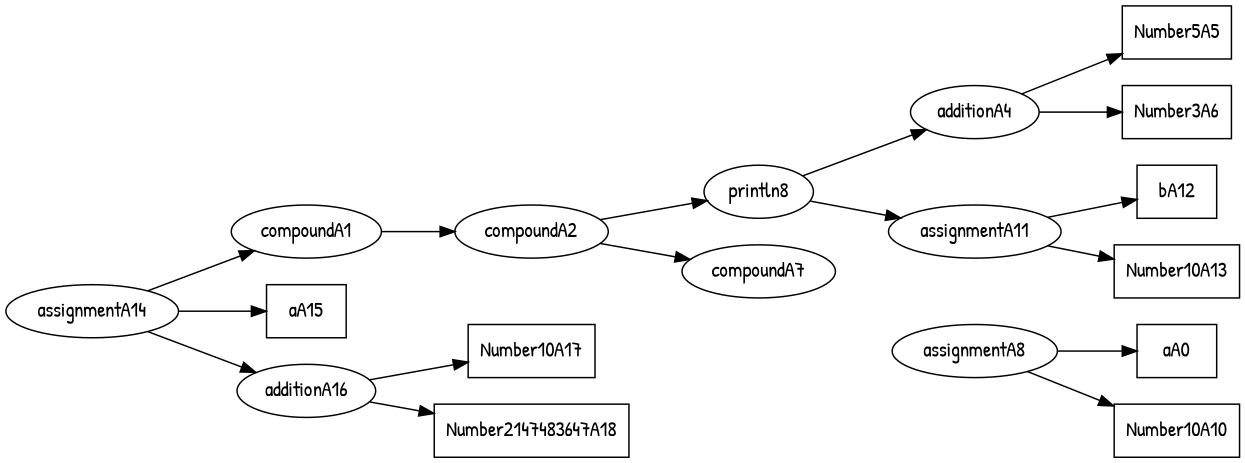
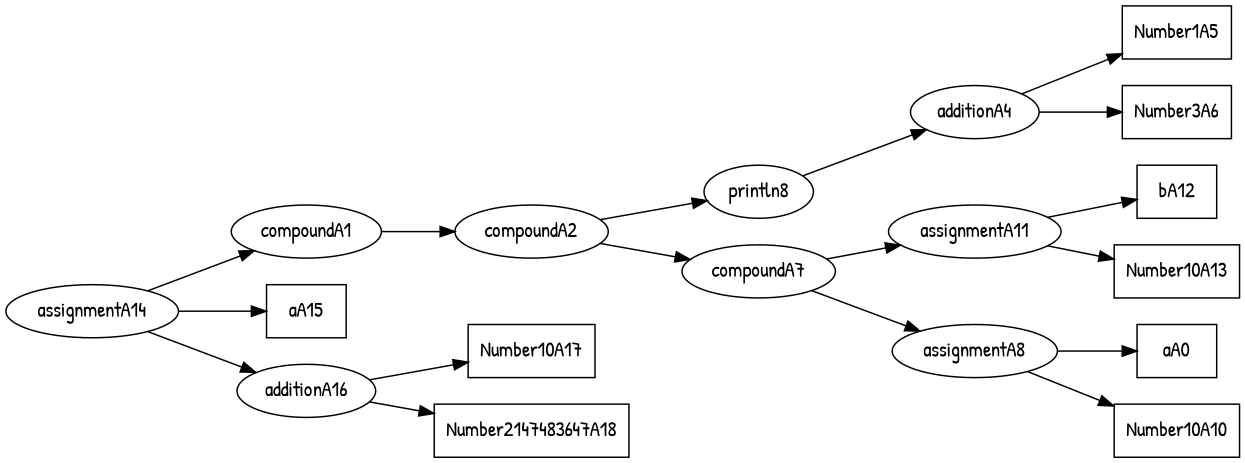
(1177, 32) -> (1177, 32)
(848, 208) -> (856, 253)
none -> (859, 308)
